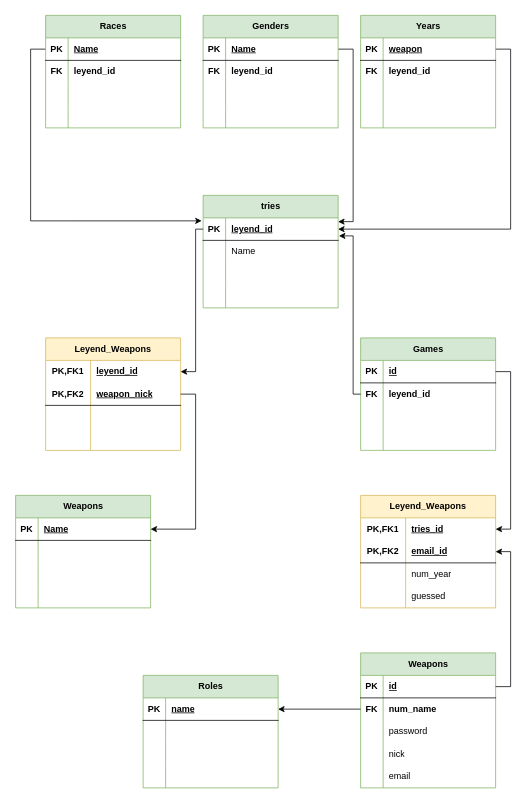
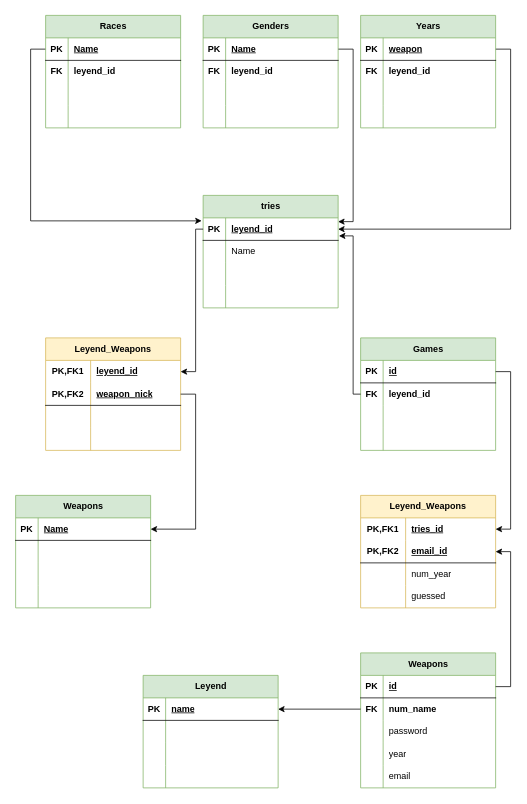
(211, 687) -> (211, 687)
(398, 754) -> (399, 754)
